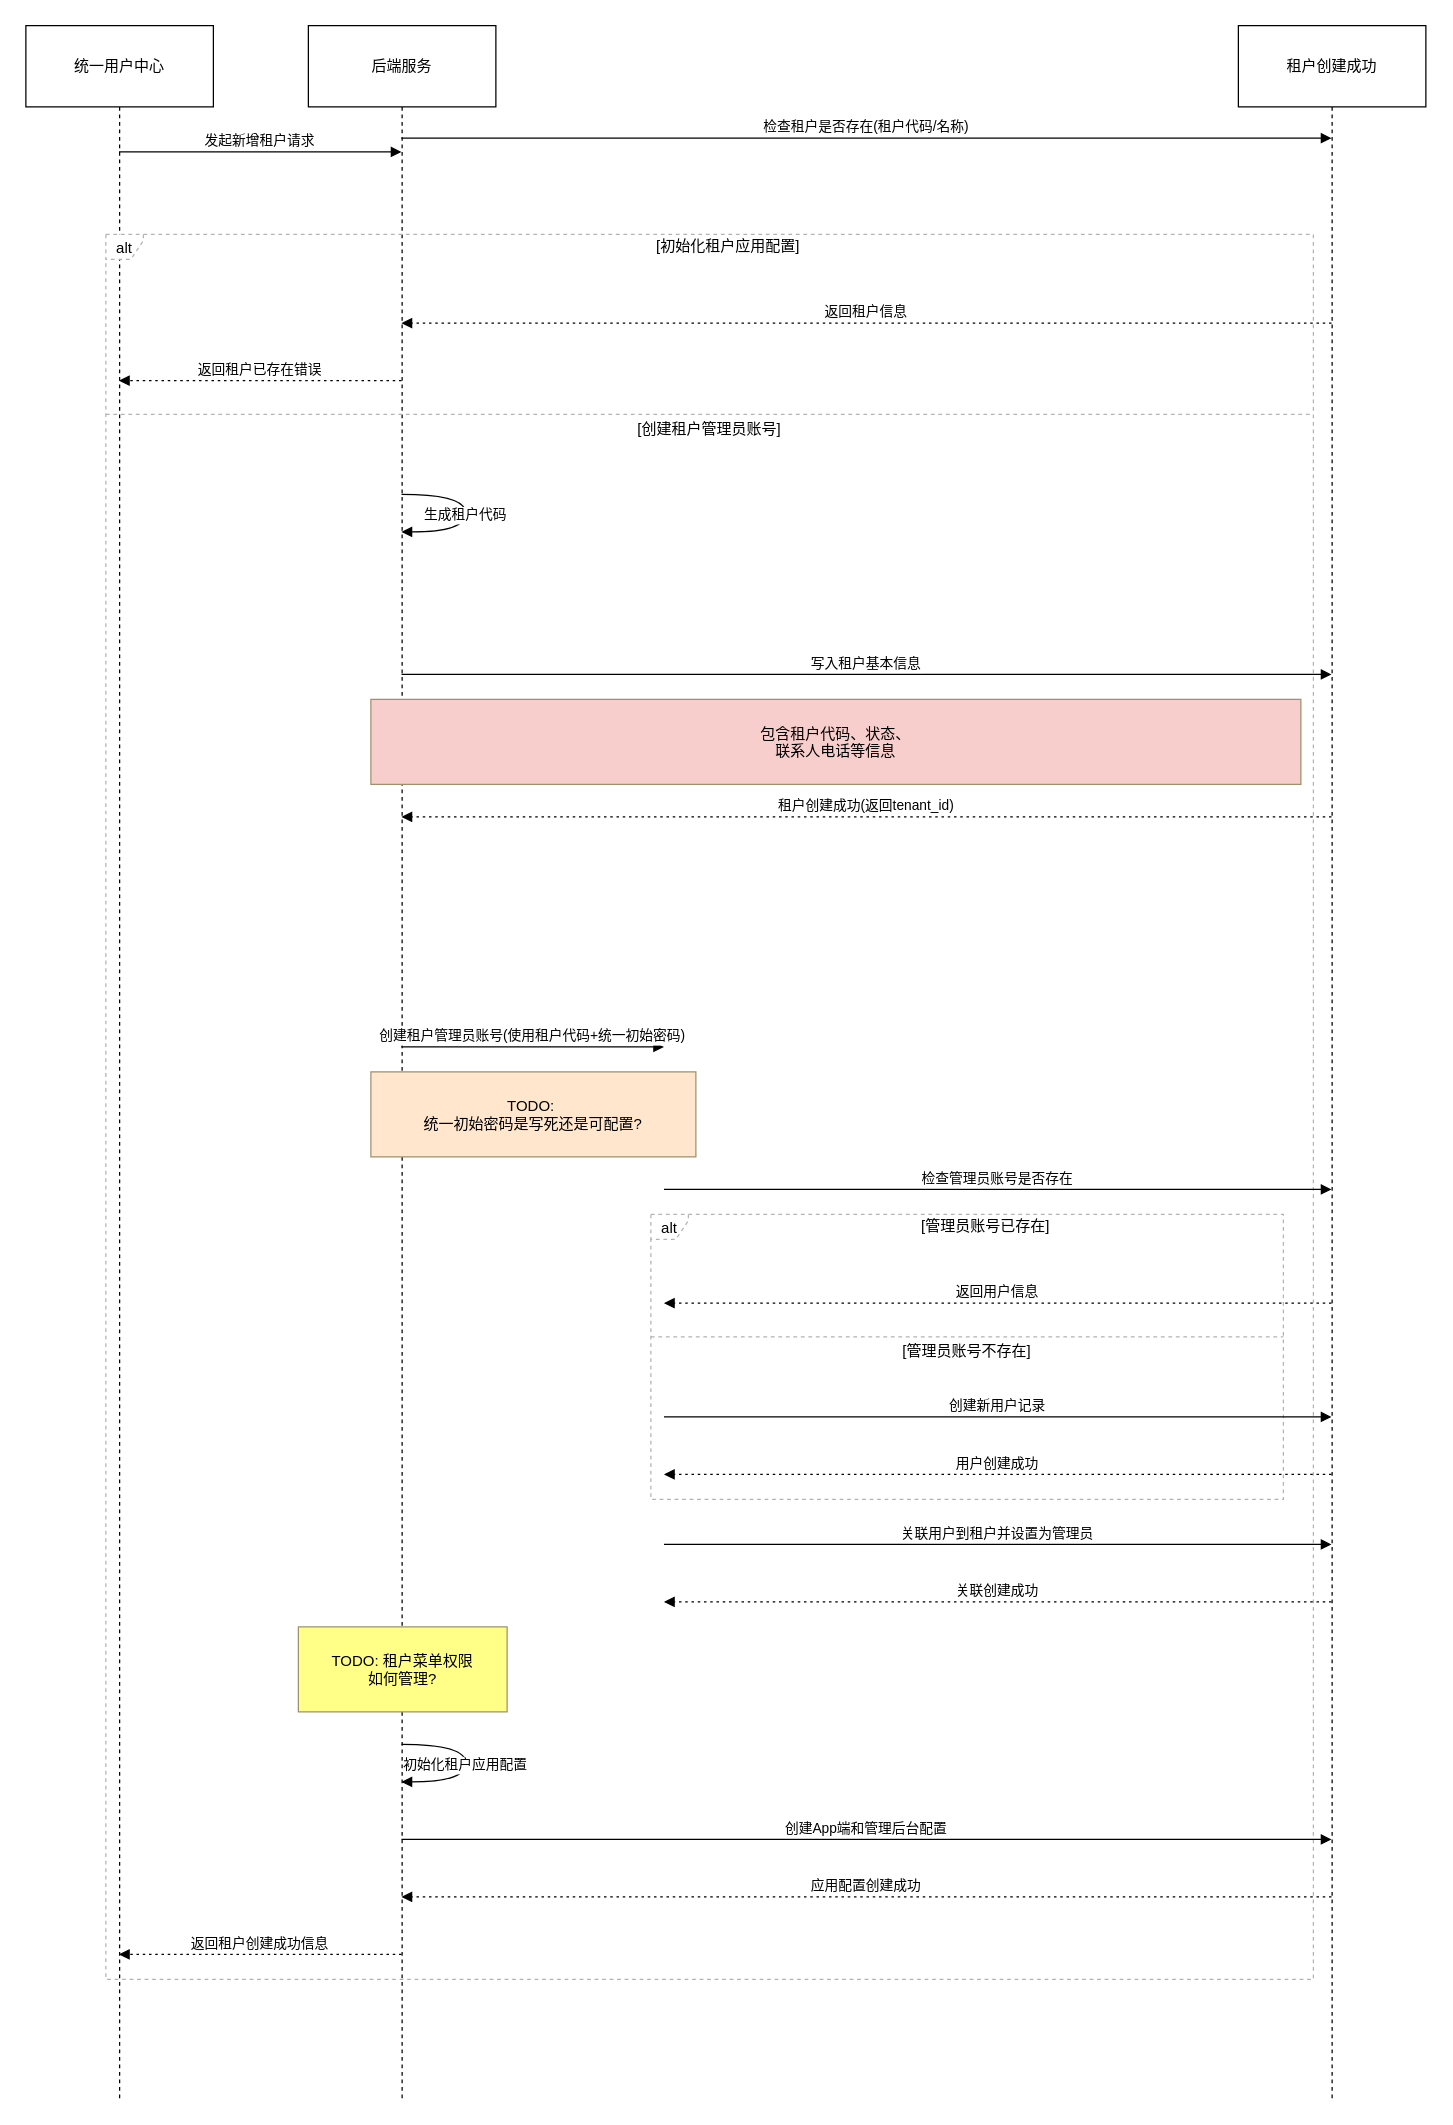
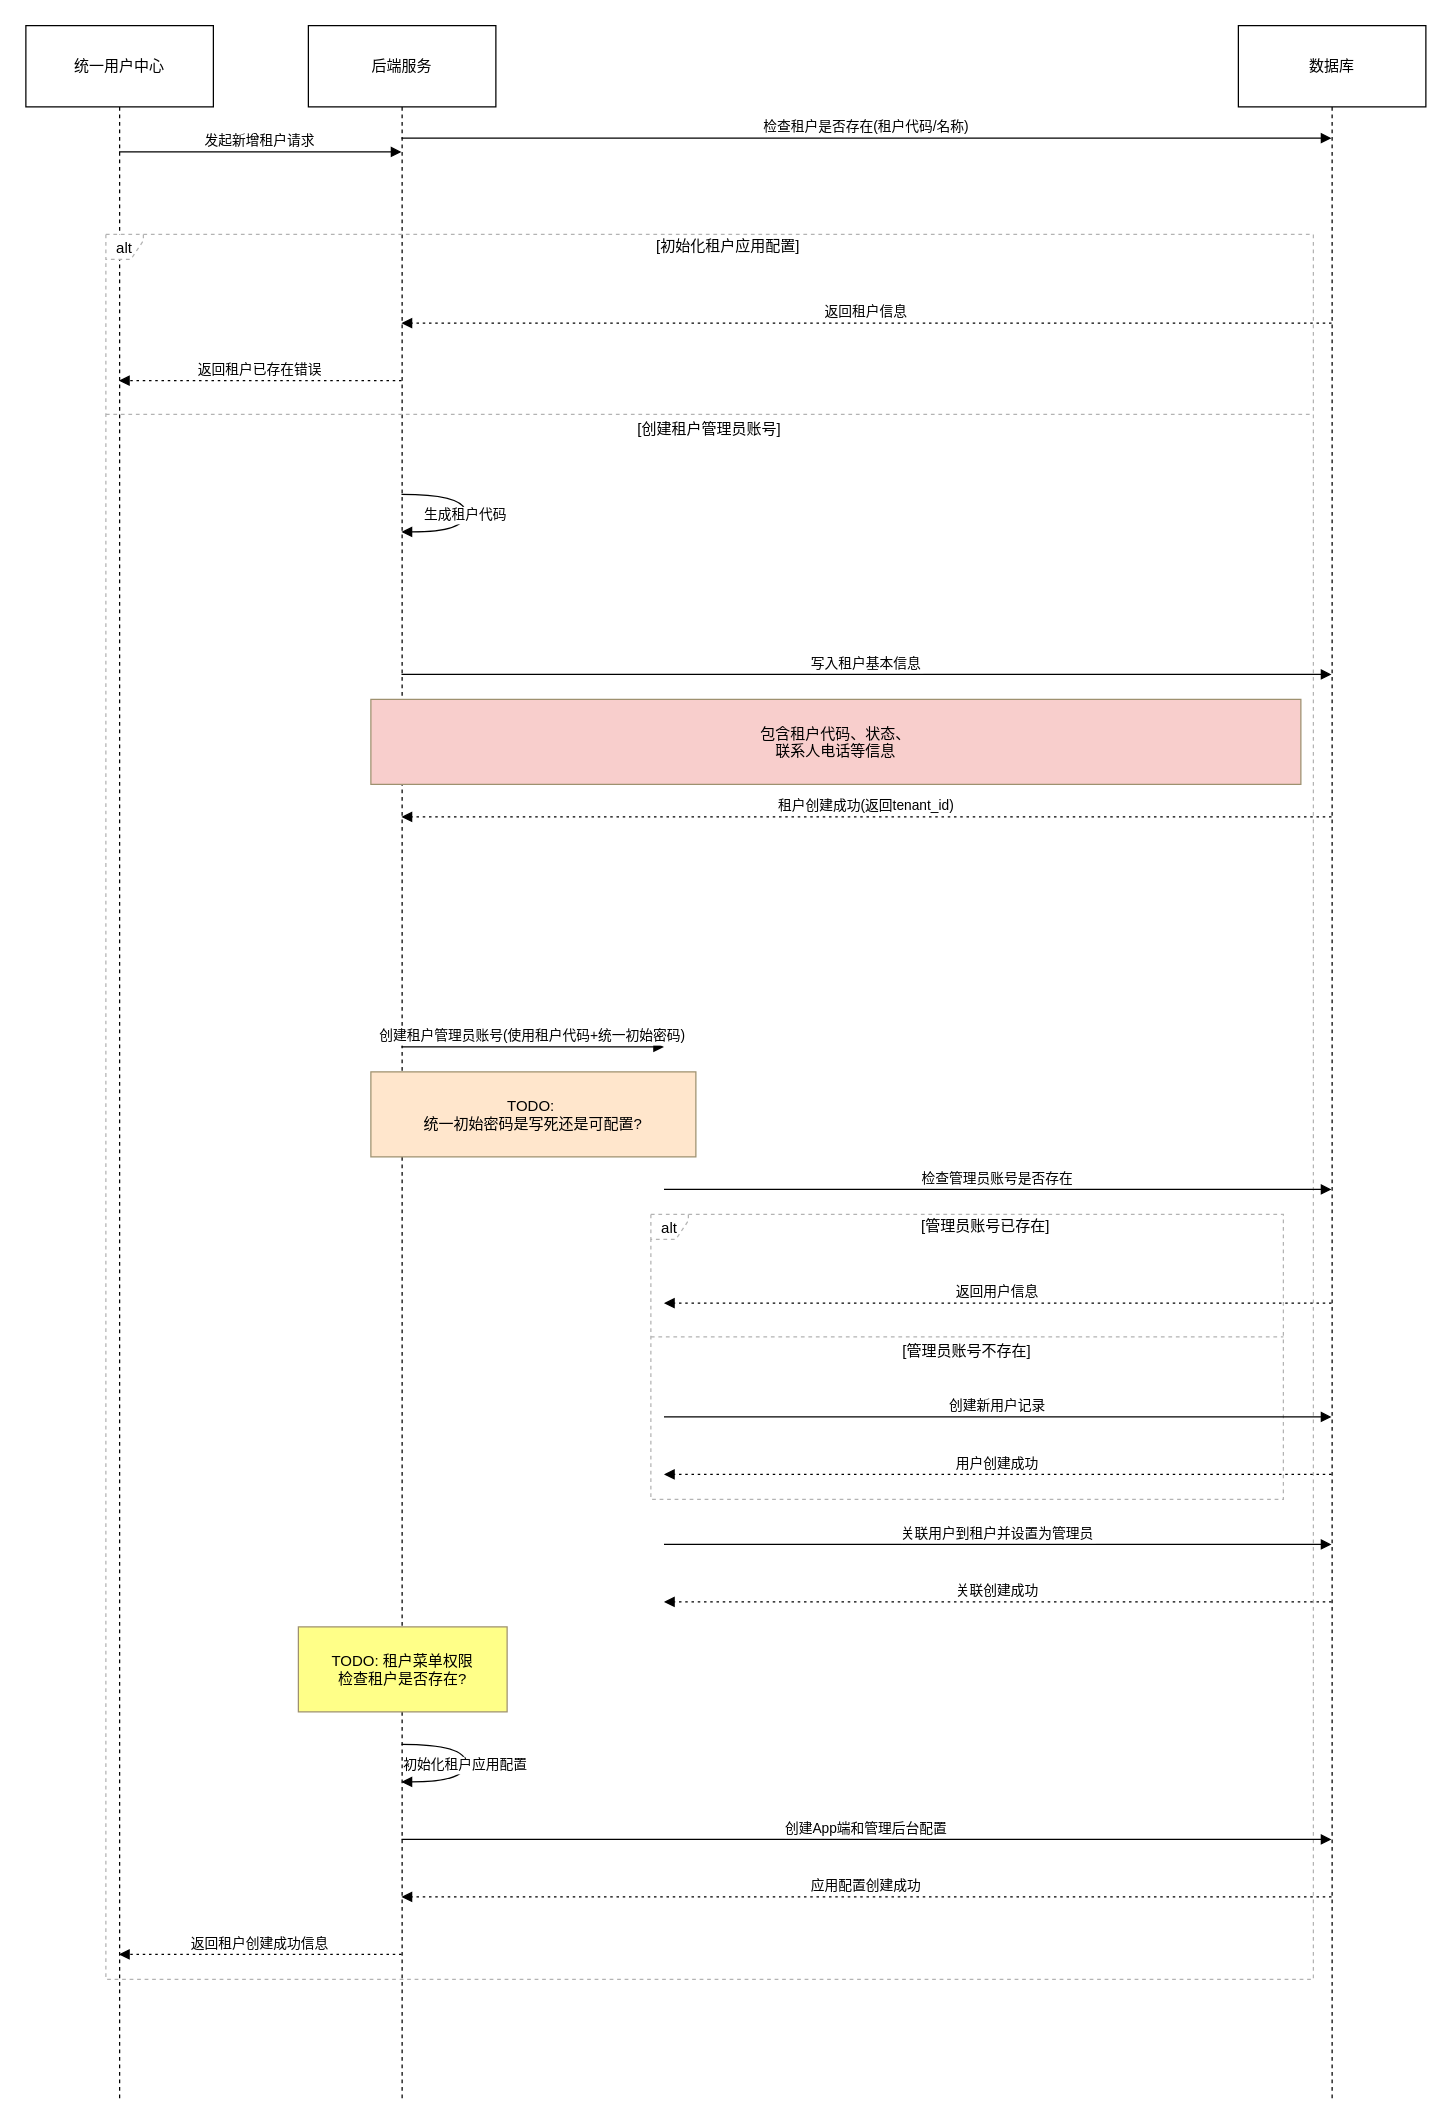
(1332, 67) -> (1332, 67)
(402, 1661) -> (402, 1661)
